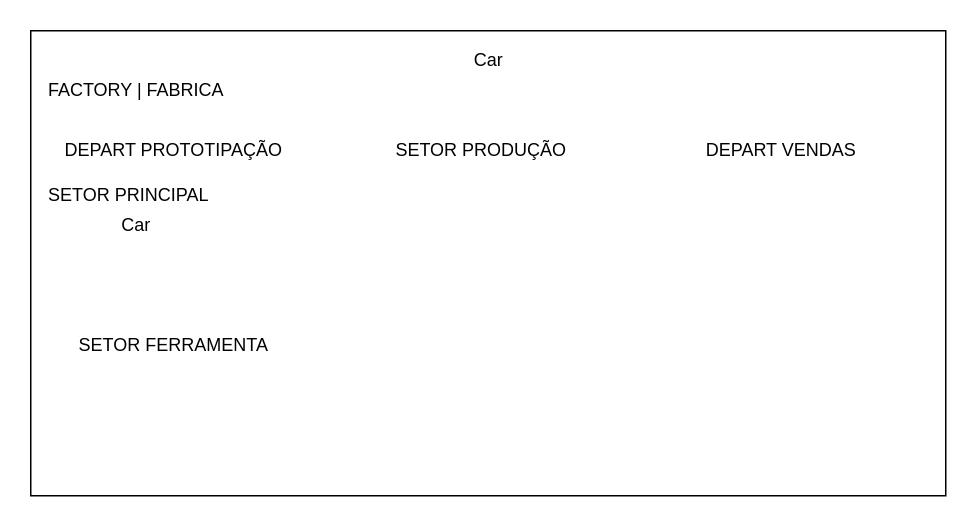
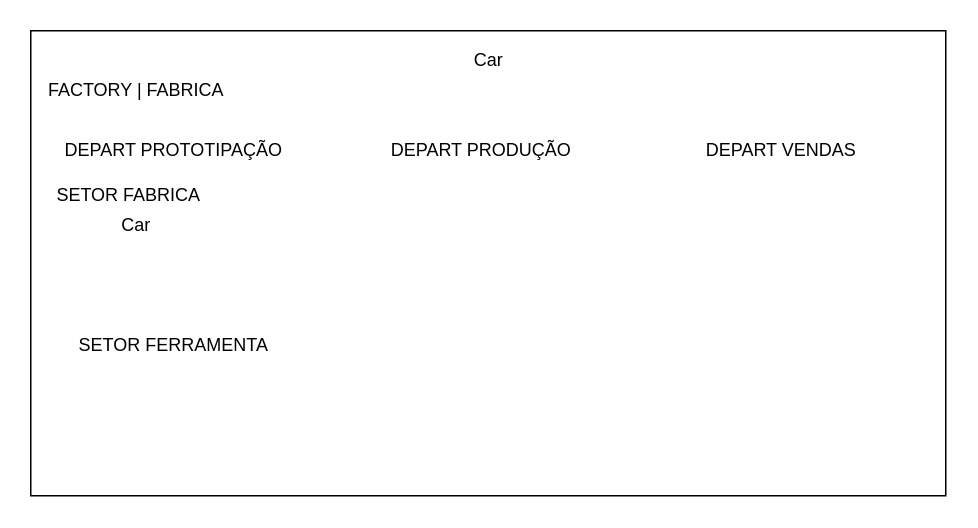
(482, 151) -> (482, 151)
(129, 196) -> (129, 196)
